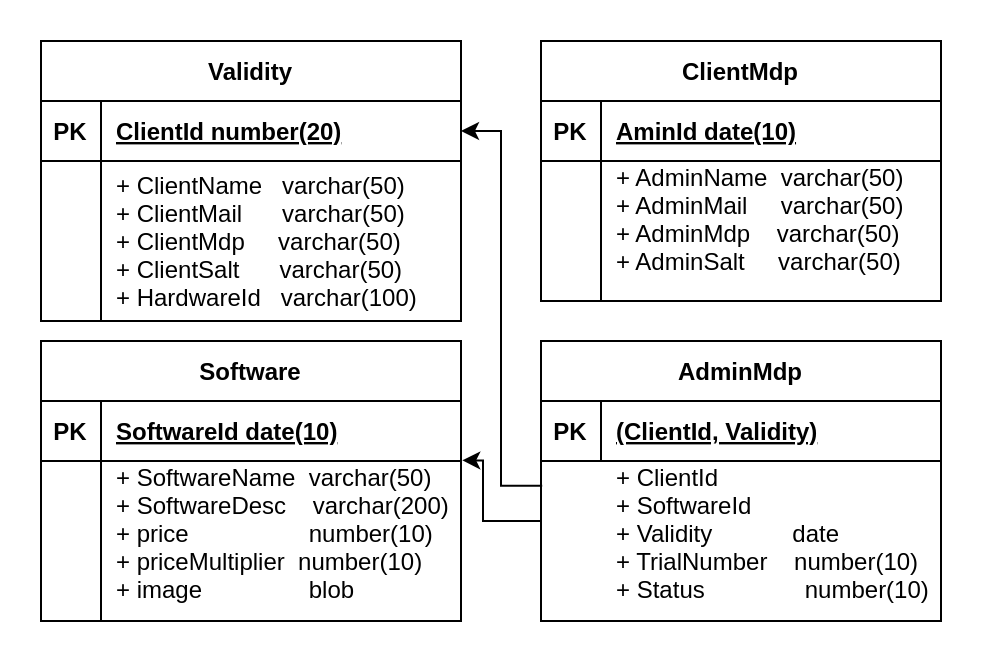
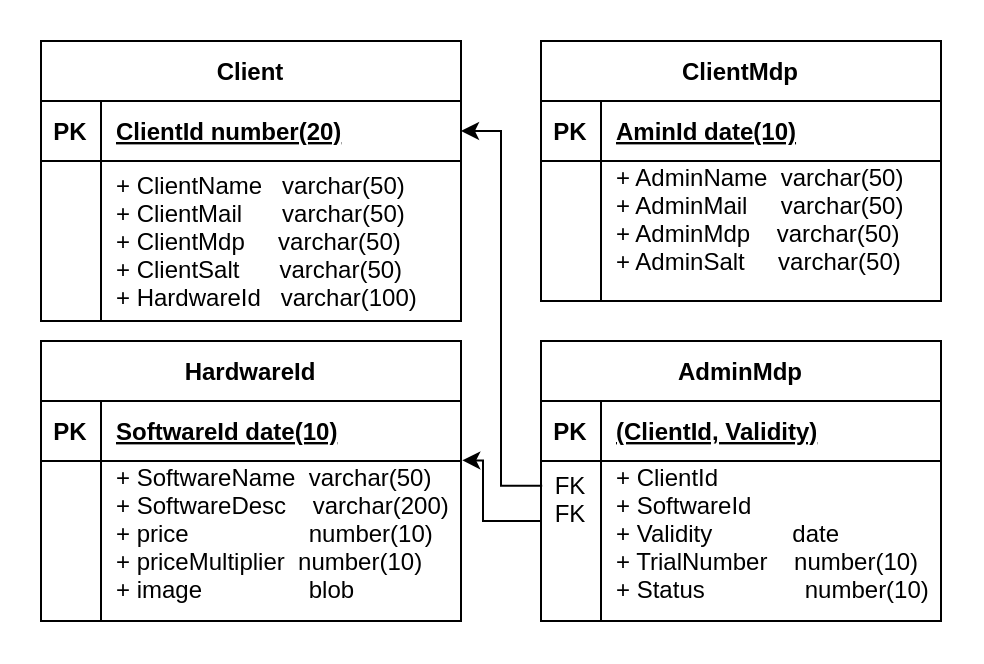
(250, 72) -> (250, 72)
(250, 372) -> (250, 372)
none -> (571, 541)
